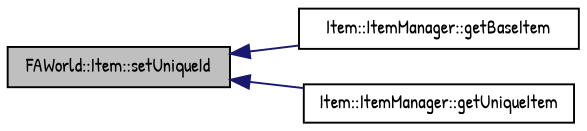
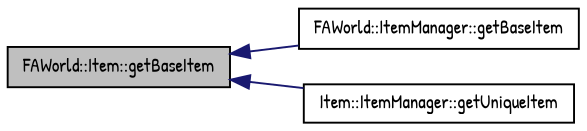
(439, 29) -> (439, 29)
(119, 67) -> (119, 67)
